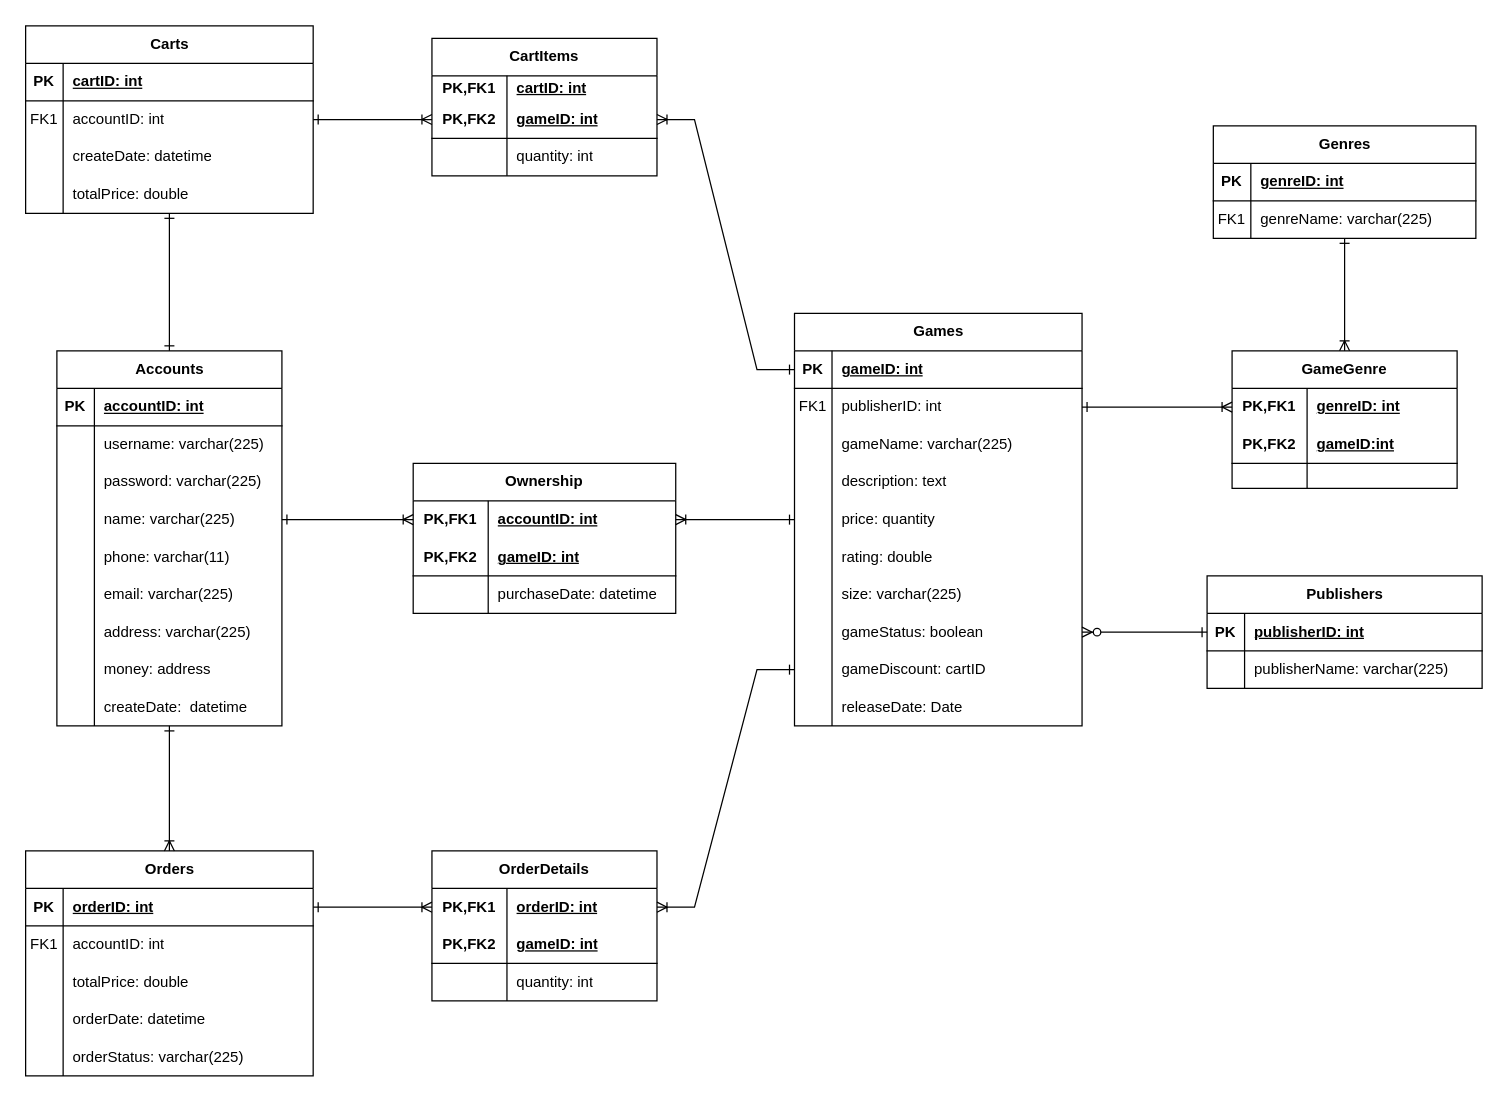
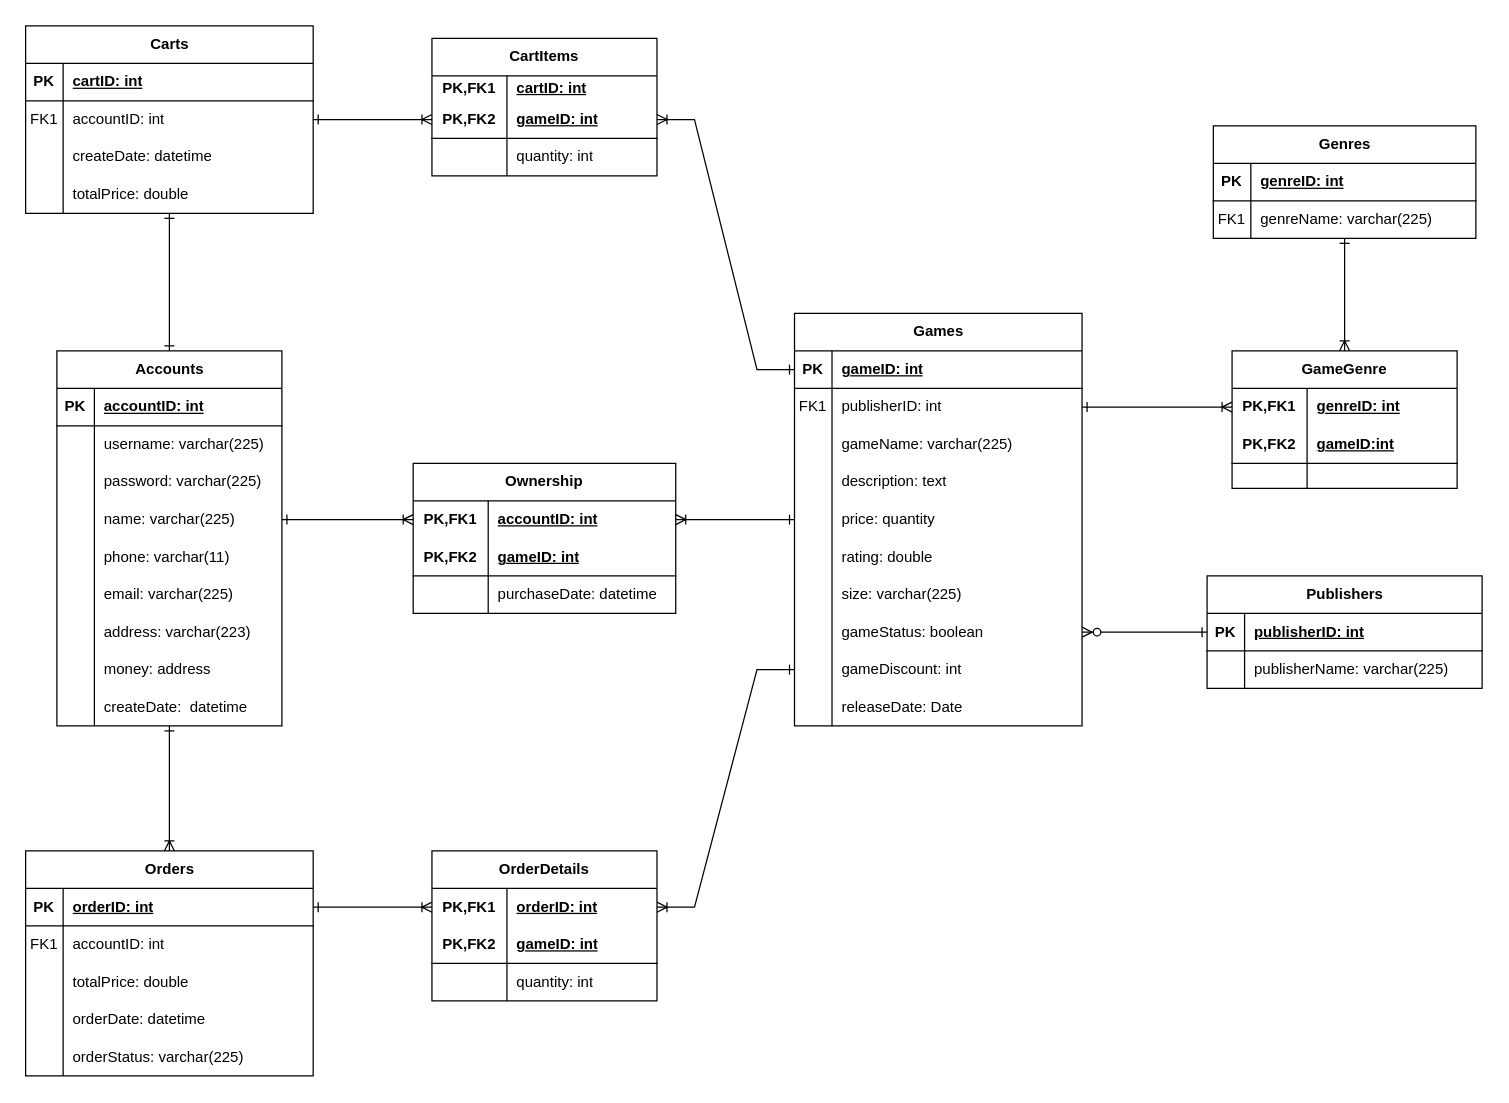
(189, 632) -> (189, 632)
(920, 669) -> (905, 669)
